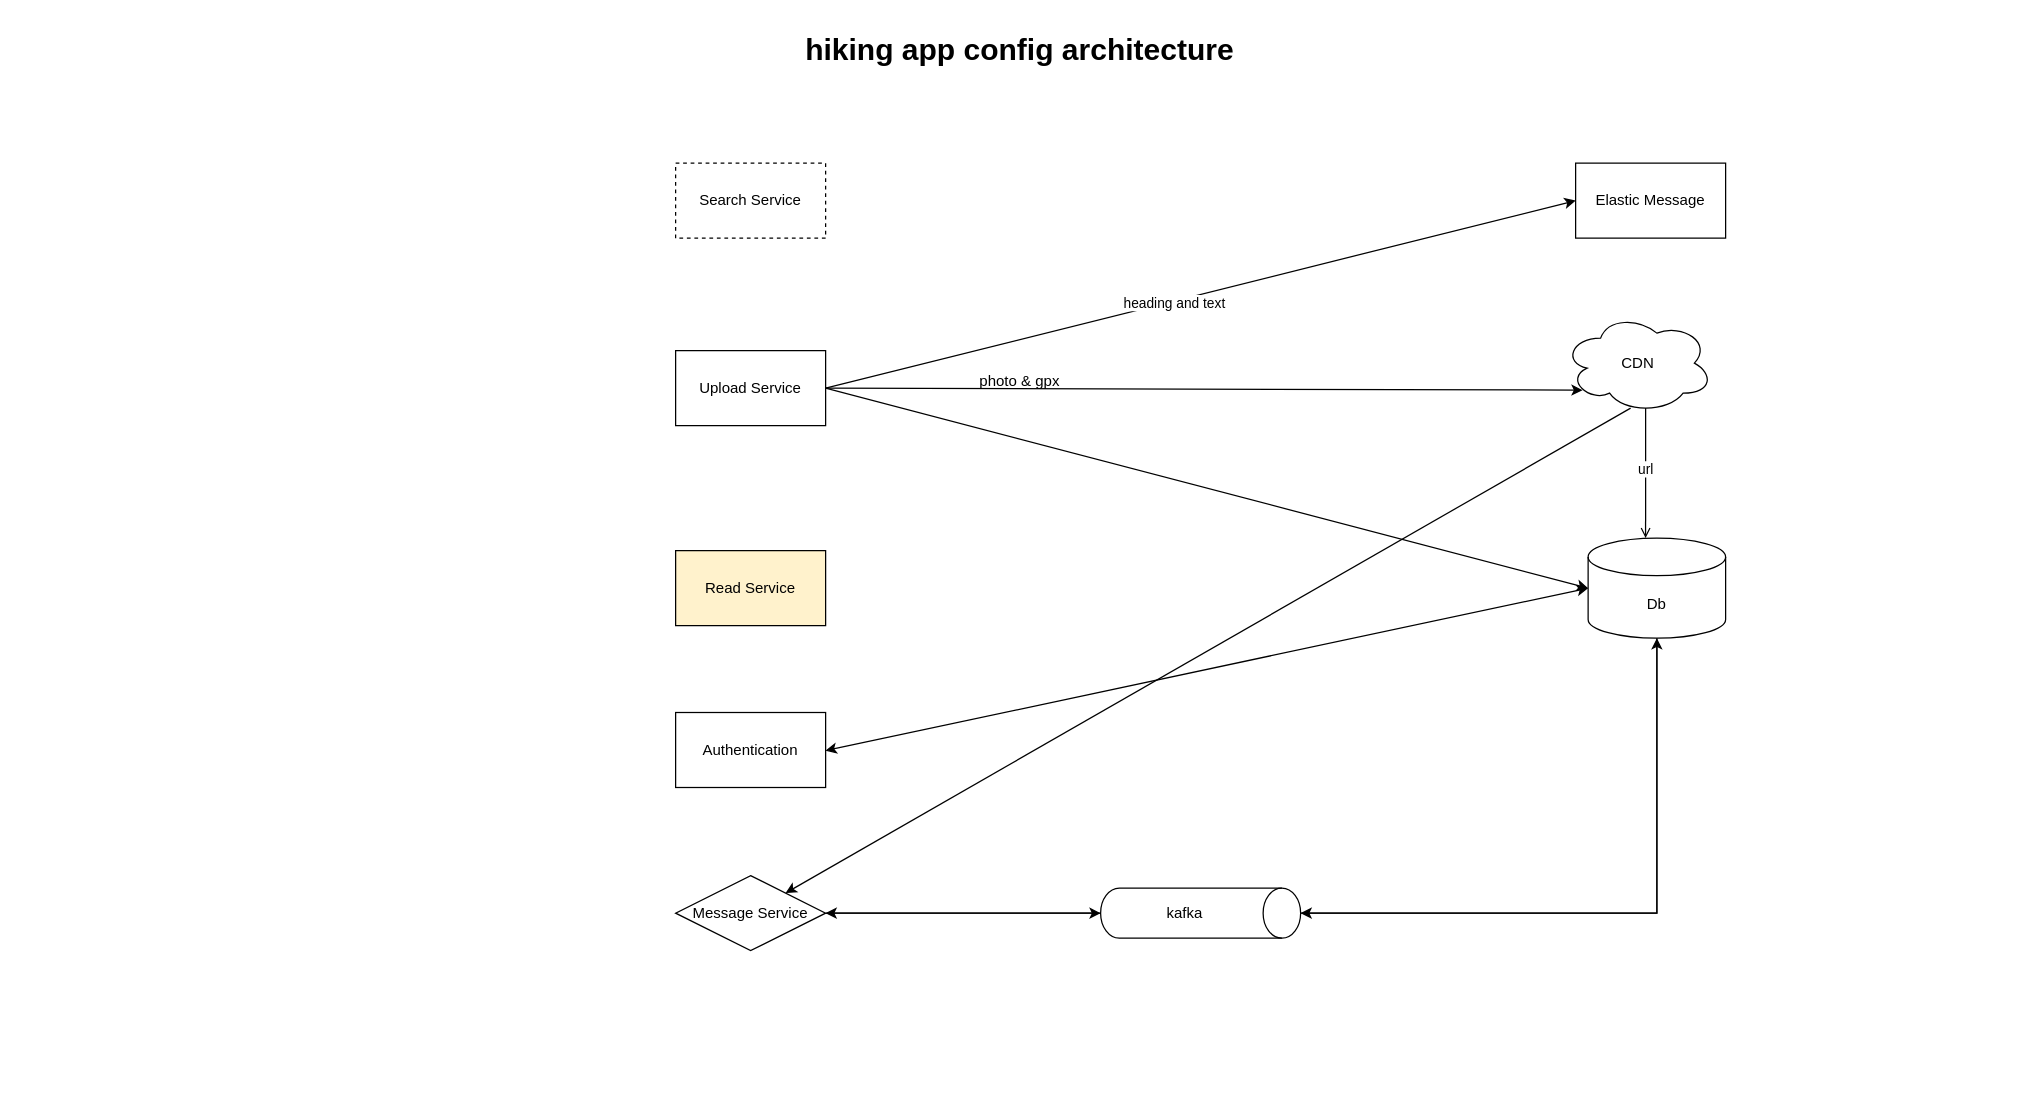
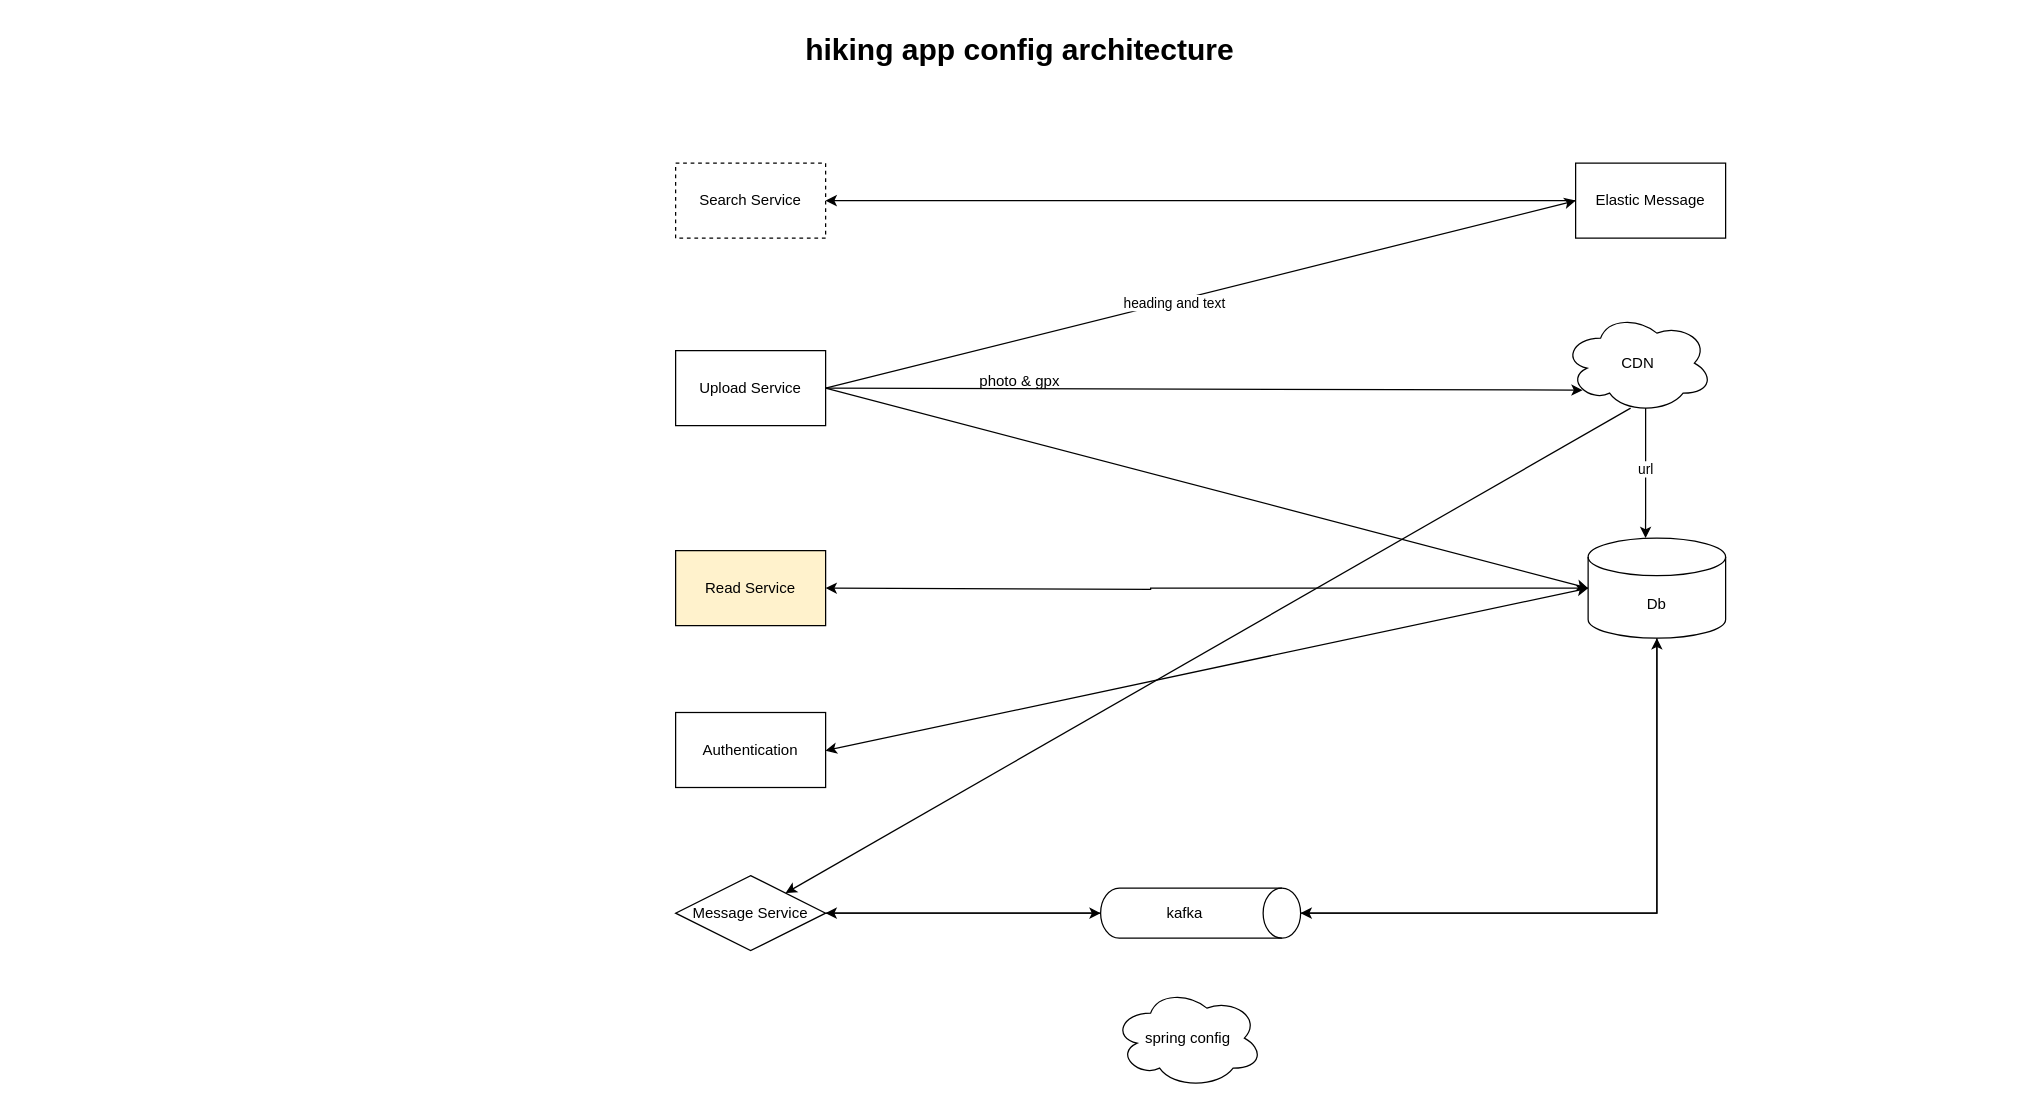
none -> (1200, 201)
(1646, 530) -> (1646, 528)
none -> (1074, 589)
none -> (1188, 1038)
